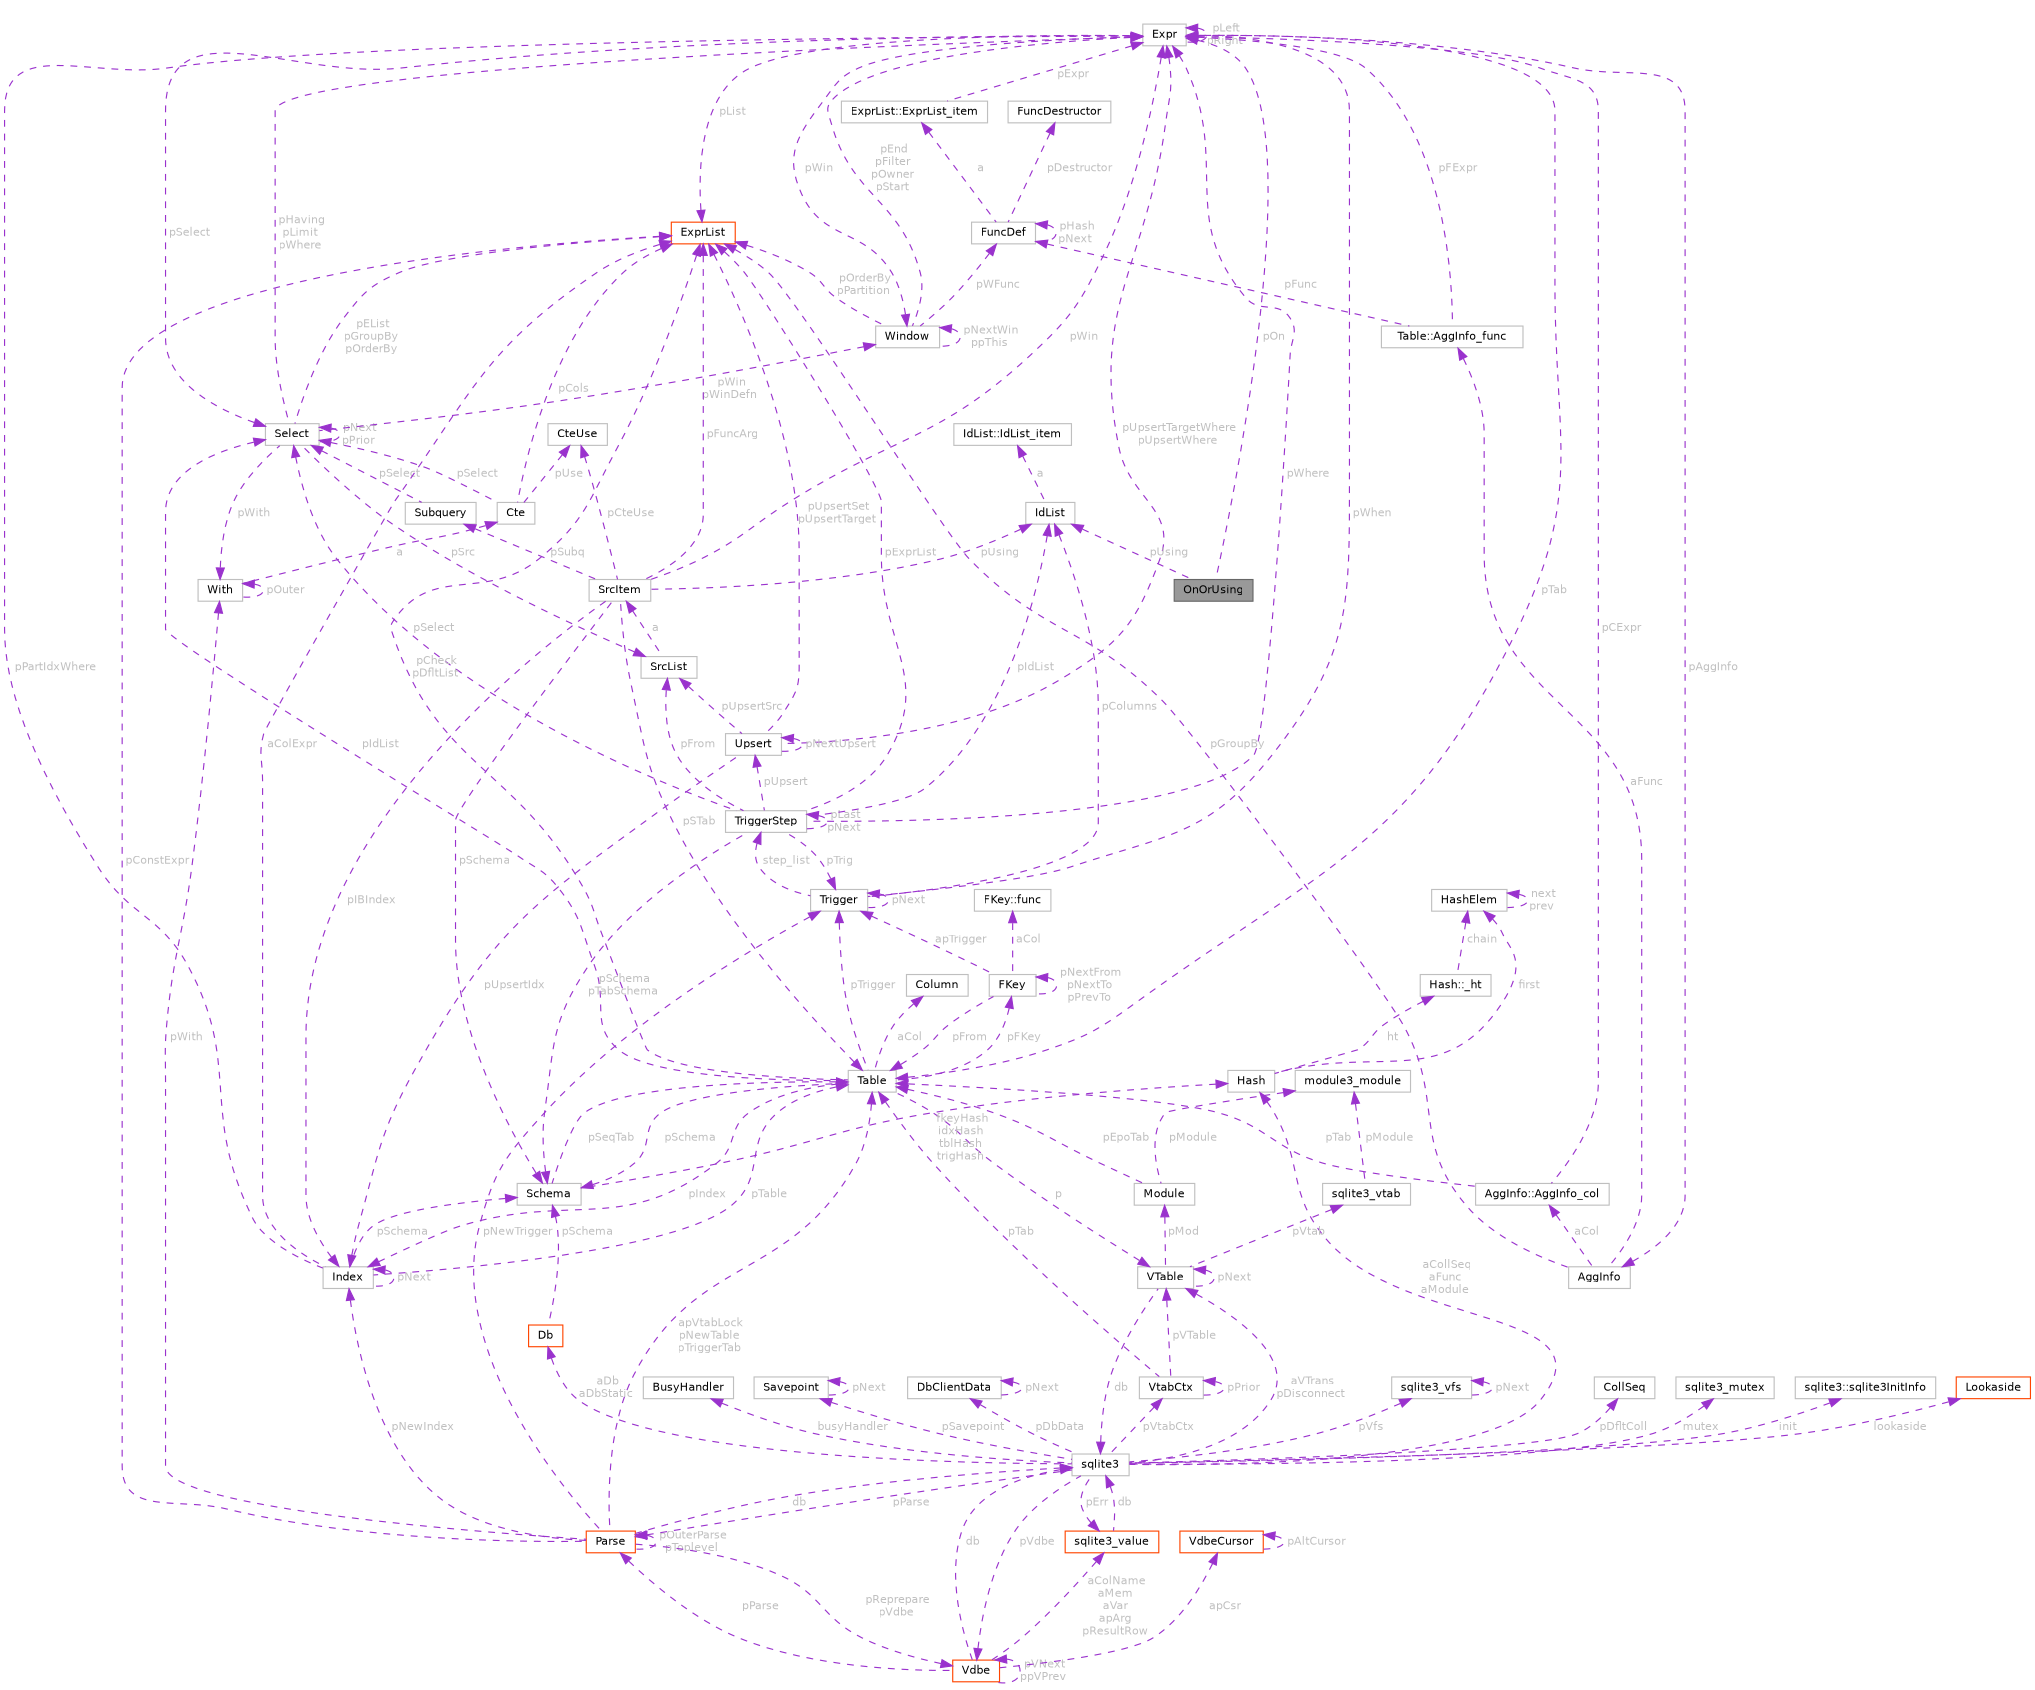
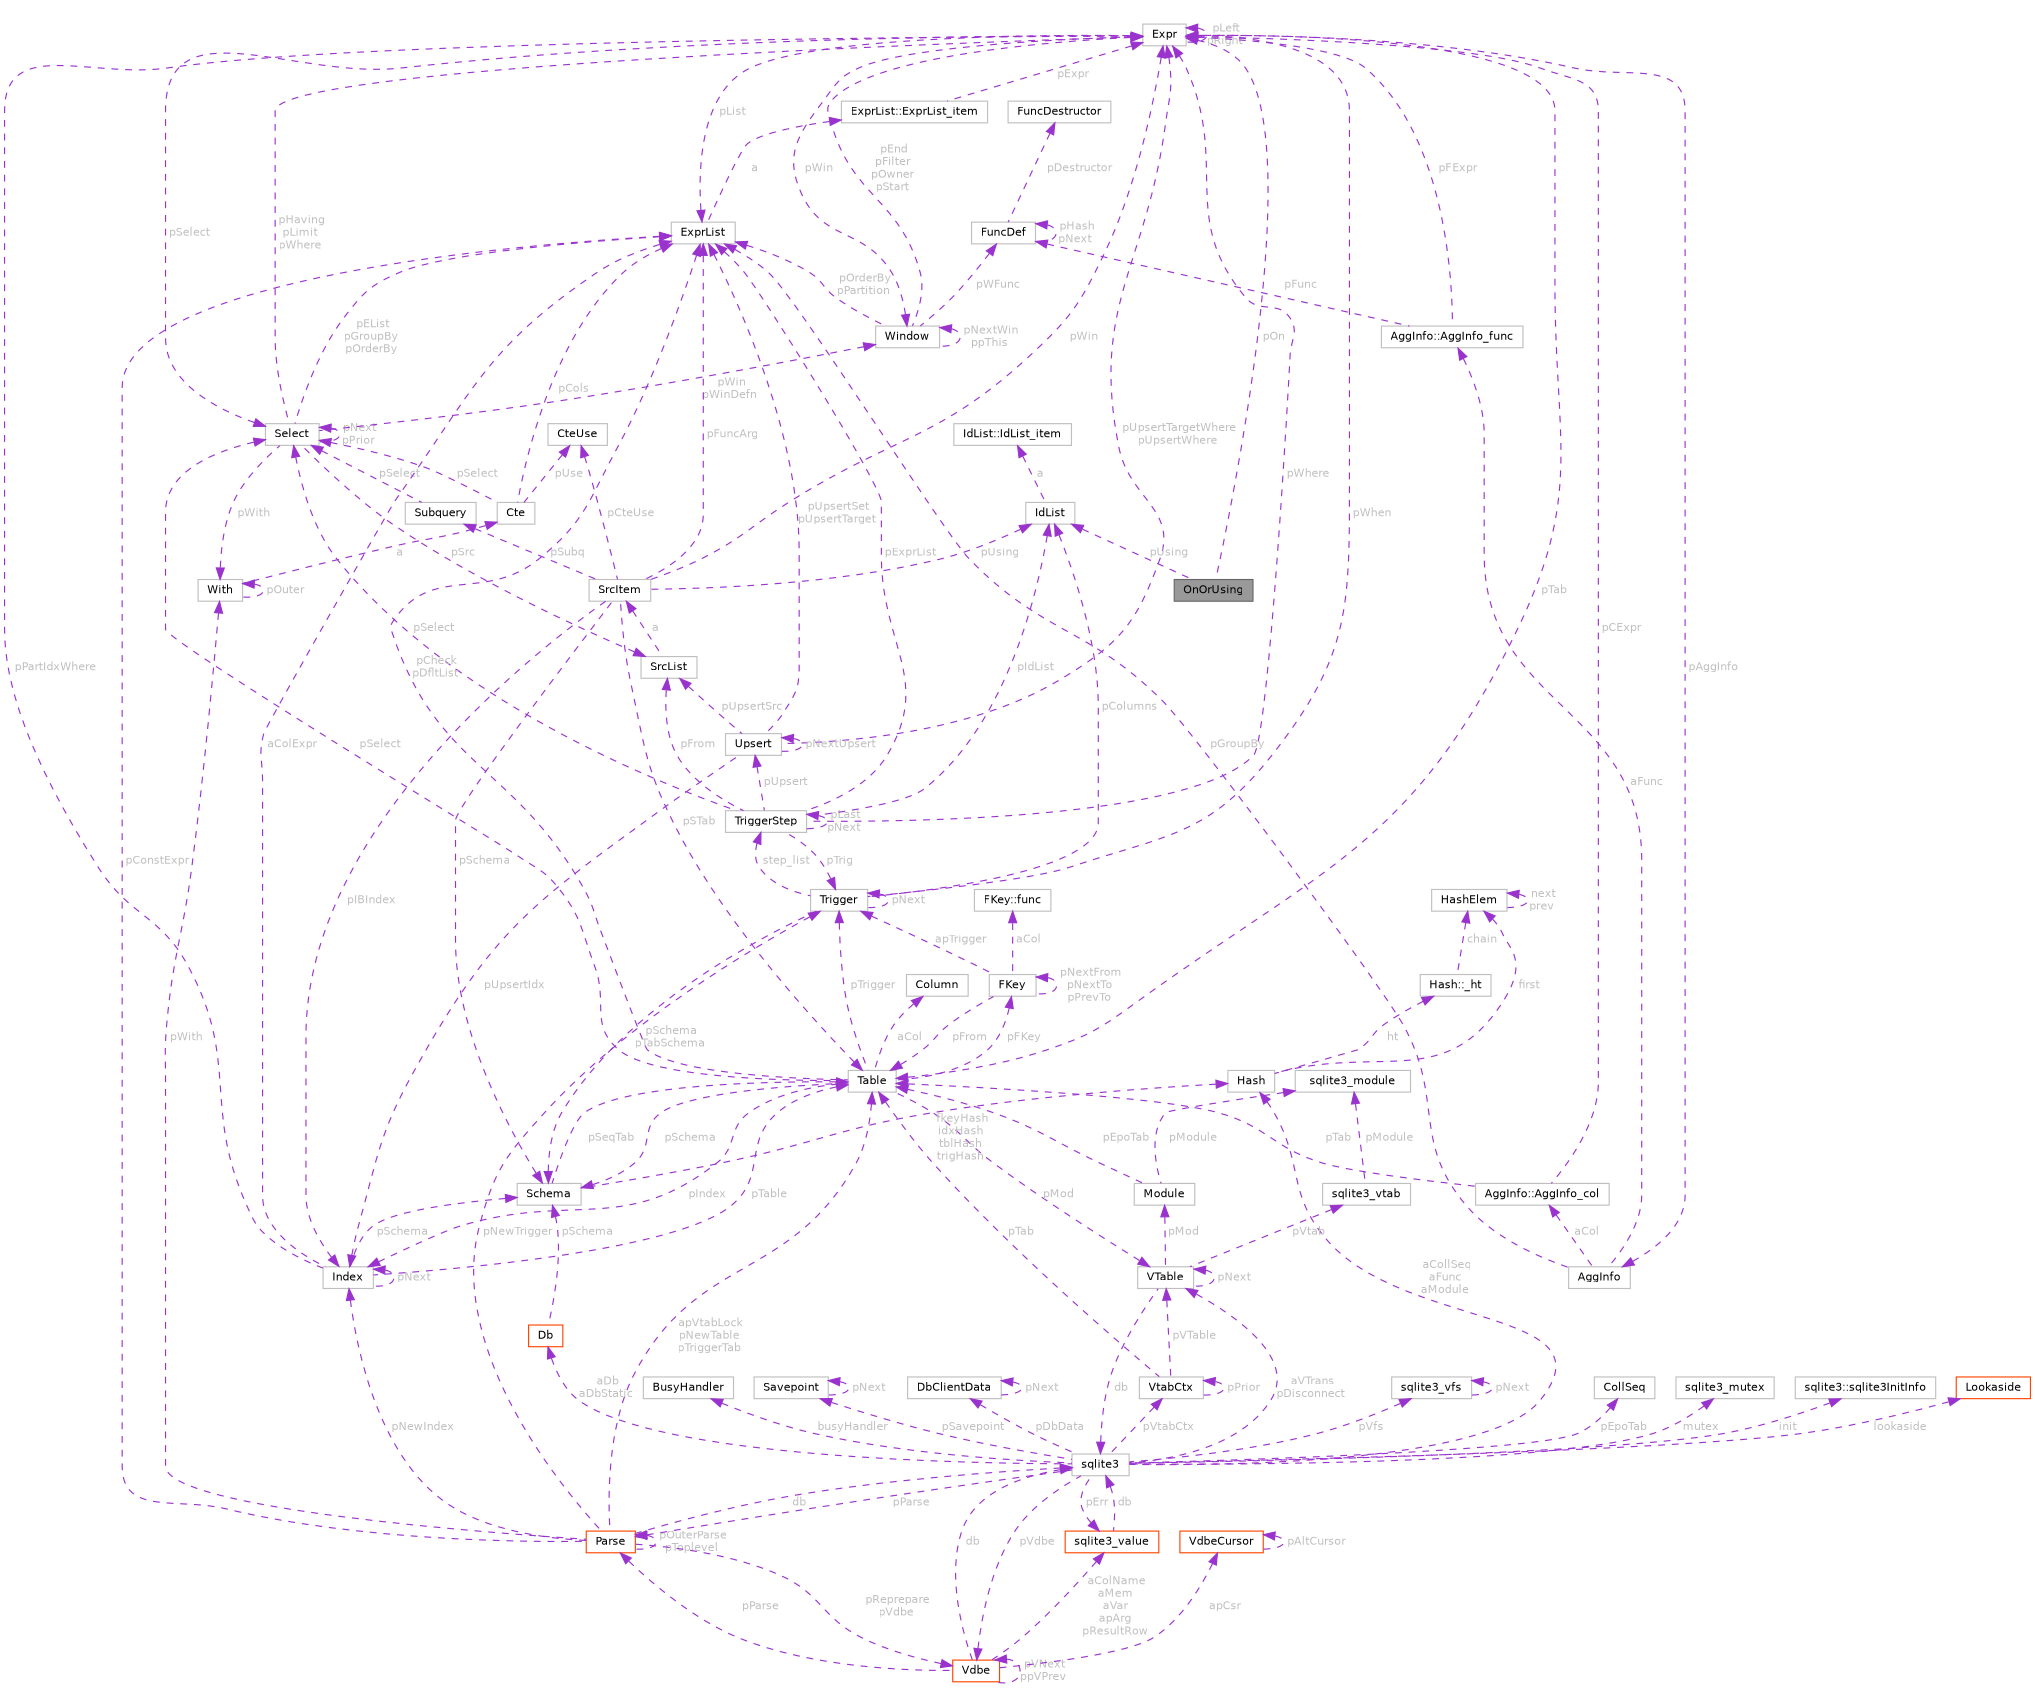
(962, 177) -> (747, 145)
(703, 233) -> (703, 233)
(1452, 337) -> (1452, 337)
(379, 745) -> (379, 745)
(587, 968) -> (651, 1013)
(1353, 1081) -> (1353, 1081)
(1057, 1194) -> (1057, 1194)
(1622, 1427) -> (1622, 1427)
